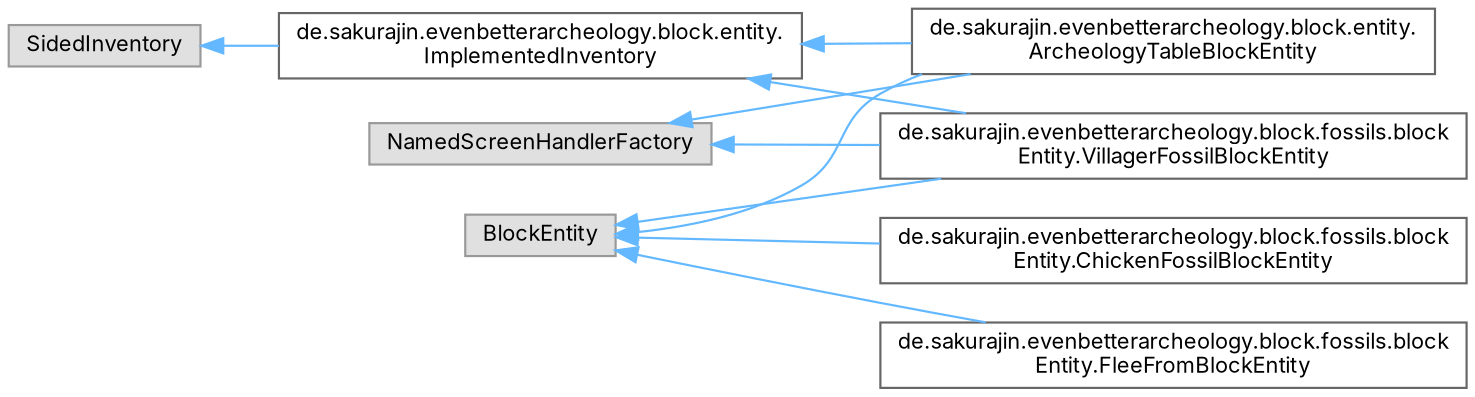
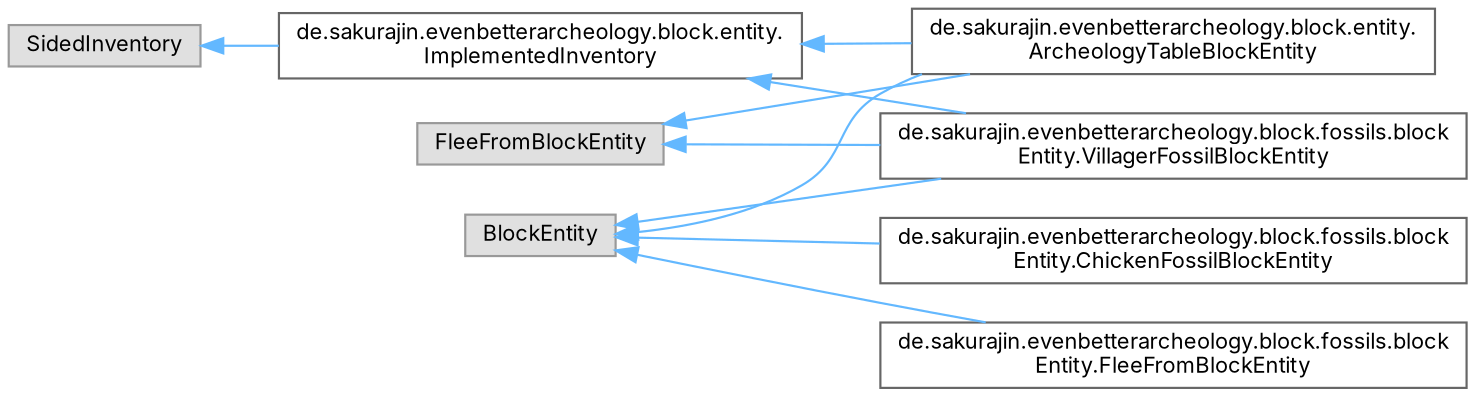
(540, 144) -> (540, 144)
